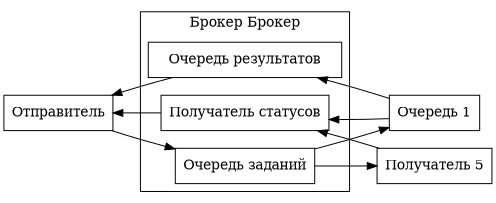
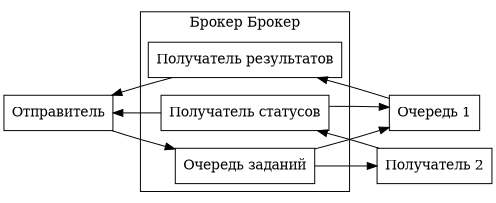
(245, 60) -> (245, 60)
(364, 119) -> (357, 106)
(435, 166) -> (435, 166)
